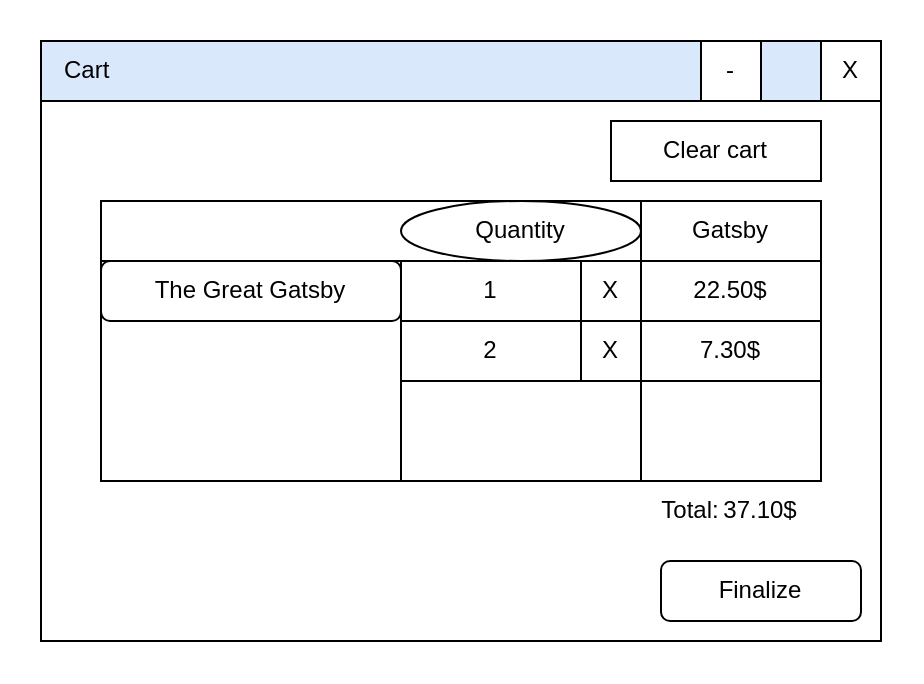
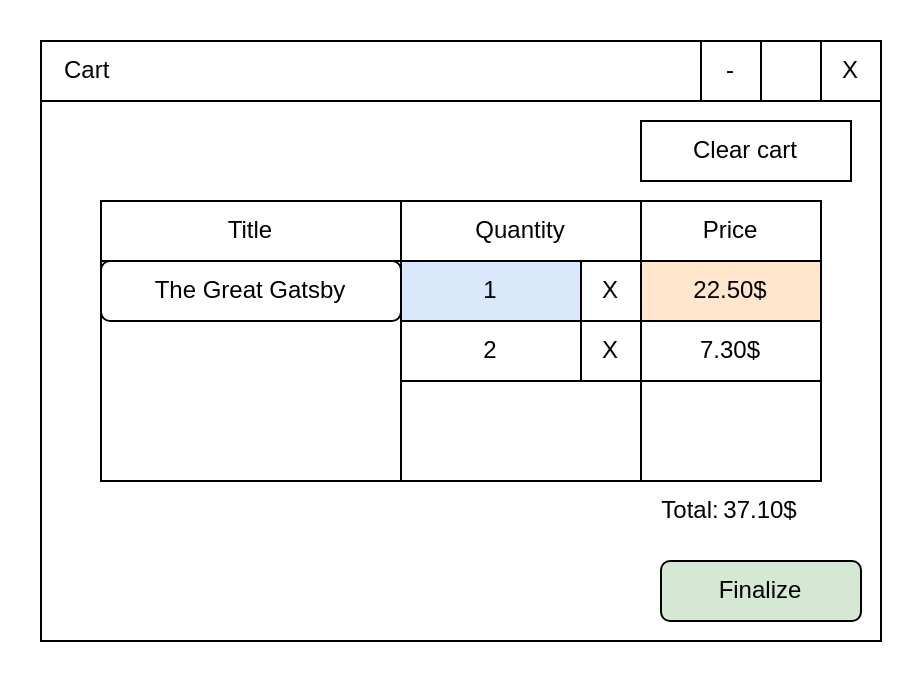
(441, 71) -> (441, 71)
(716, 151) -> (746, 151)
none -> (251, 231)
(521, 231) -> (521, 231)
(731, 231) -> (731, 231)
(491, 291) -> (491, 291)
(731, 291) -> (731, 291)
(761, 591) -> (761, 591)
